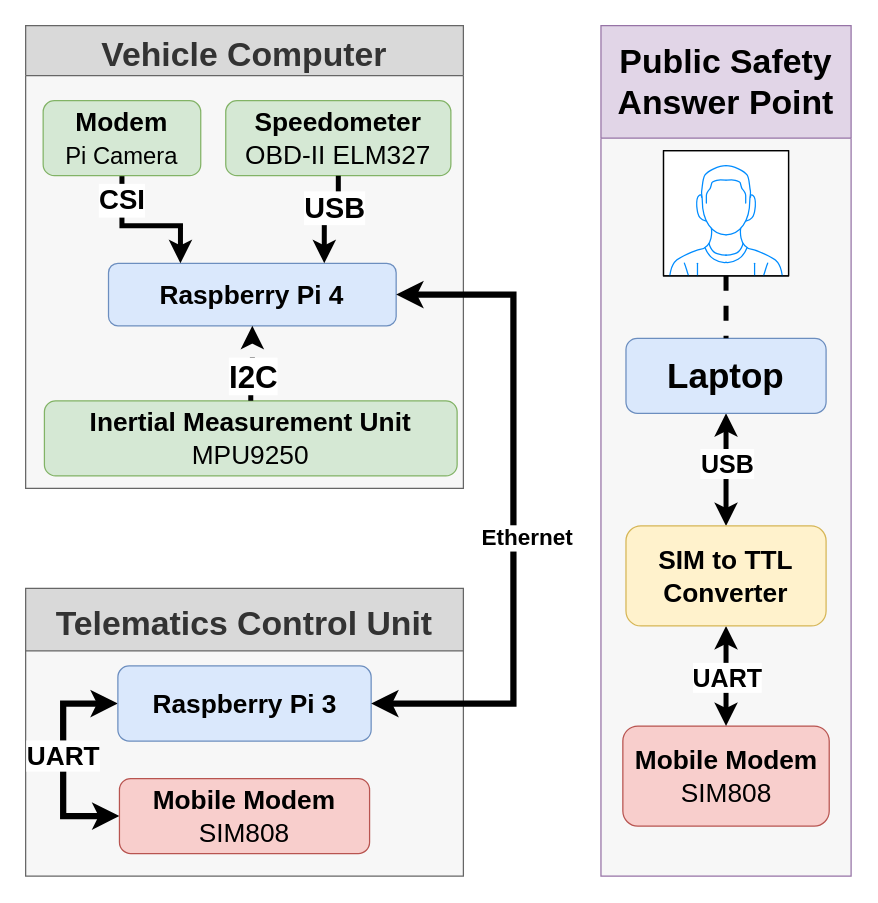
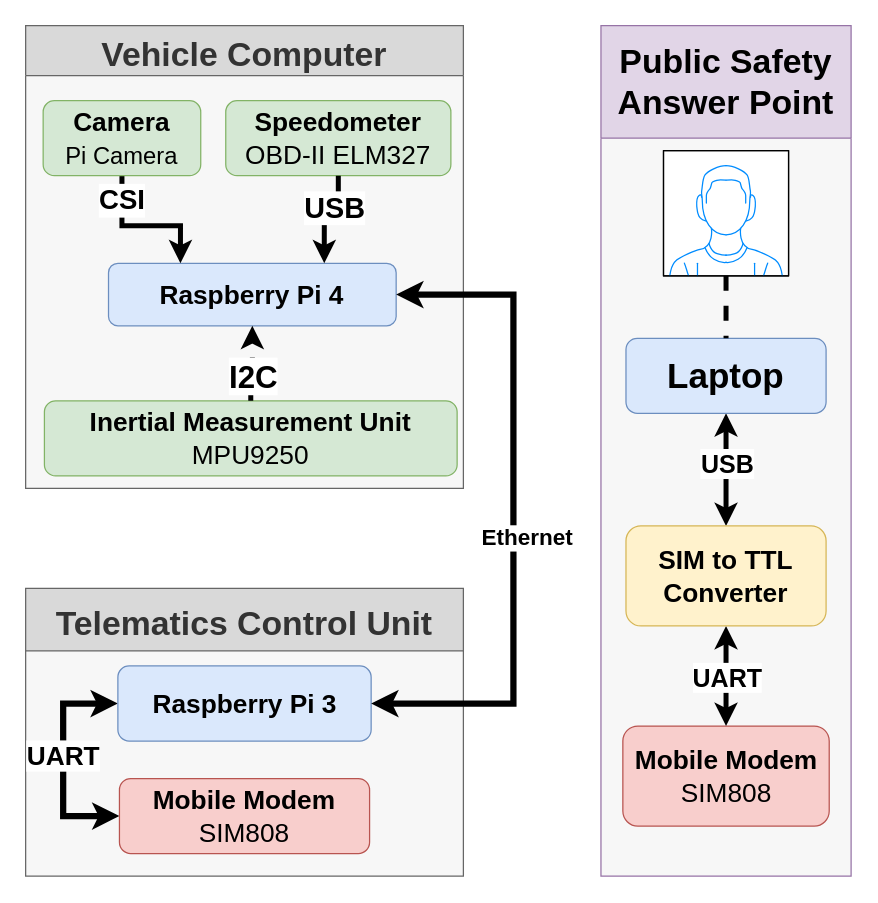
(122, 138) -> (122, 138)
